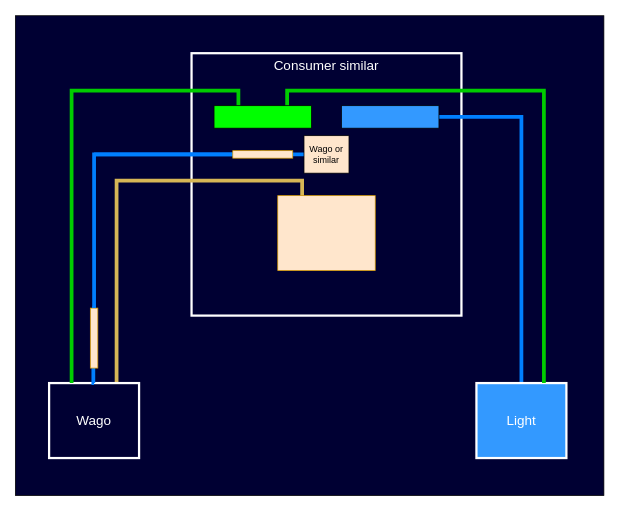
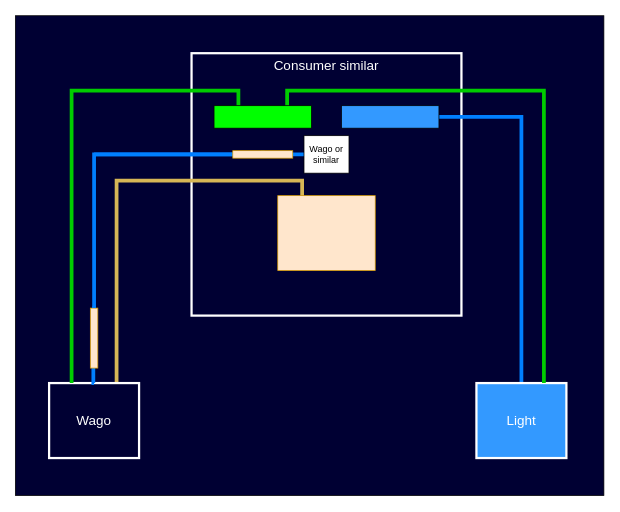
(327, 154) -> (327, 154)
